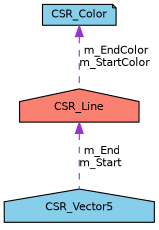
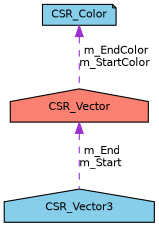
(79, 107) -> (79, 107)
(79, 207) -> (79, 207)
